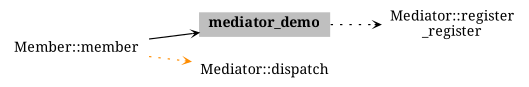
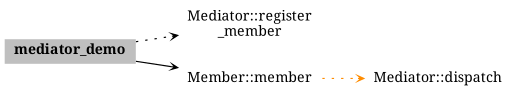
(453, 25) -> (250, 25)
(171, 36) -> (154, 64)
